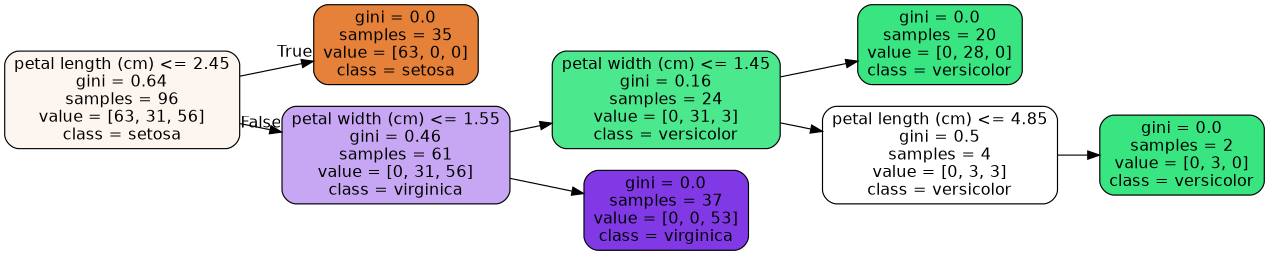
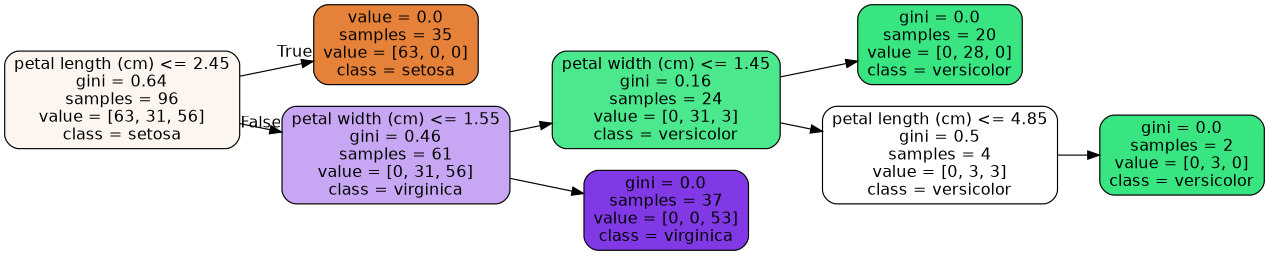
(396, 45) -> (396, 45)
